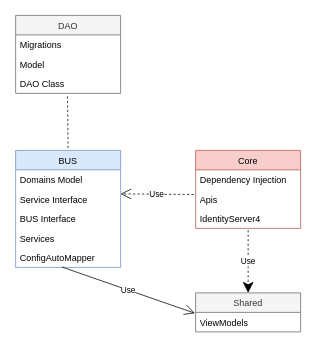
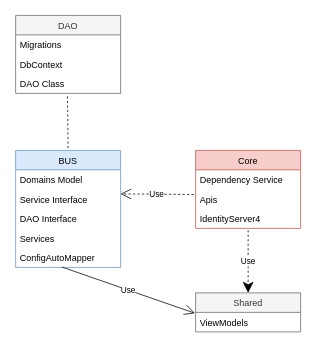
(31, 65) -> (42, 65)
(248, 180) -> (243, 180)
(51, 219) -> (51, 219)
